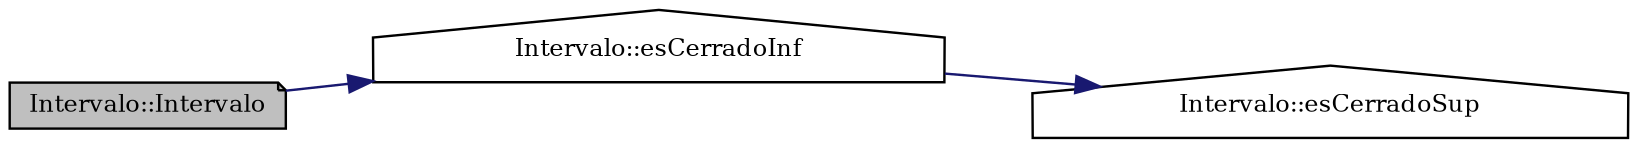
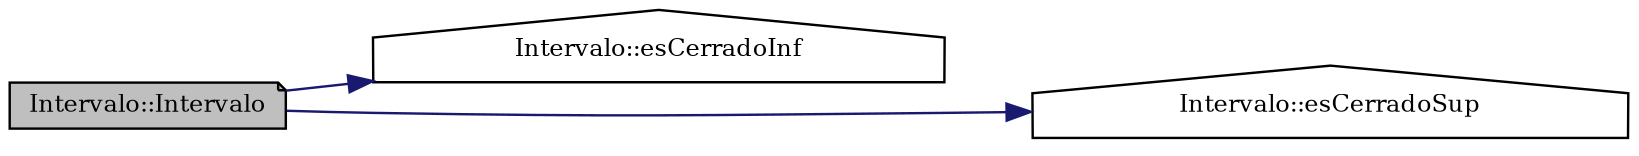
(1010, 79) -> (647, 115)
